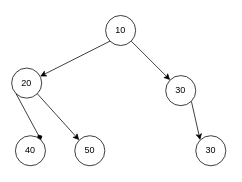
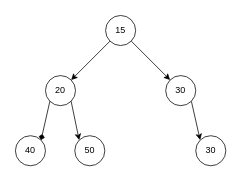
(120, 30) -> (120, 30)
(27, 83) -> (60, 90)
